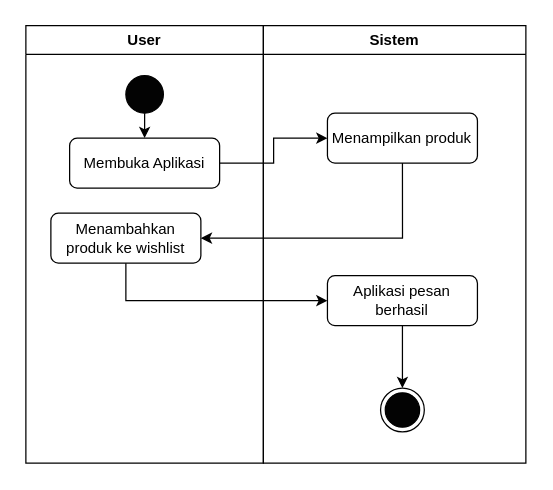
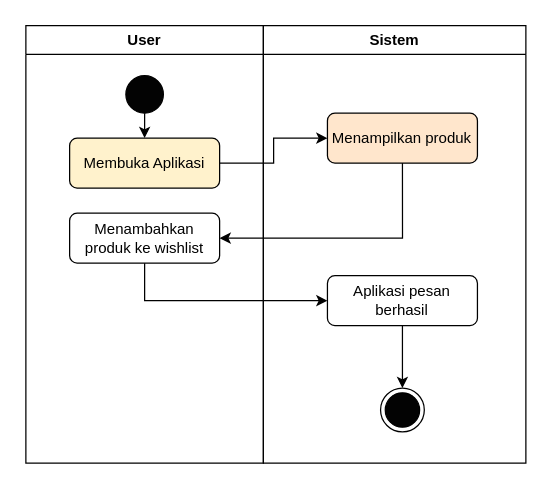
(402, 138) -> (402, 138)
(144, 163) -> (144, 163)
(126, 238) -> (144, 238)
